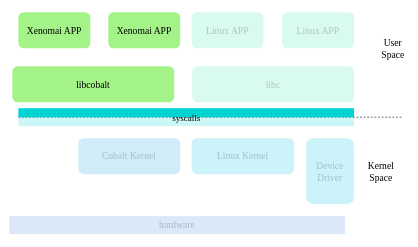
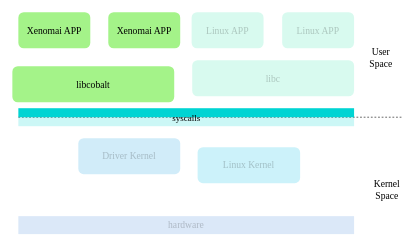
(393, 48) -> (381, 57)
(273, 84) -> (273, 78)
(129, 156) -> (129, 156)
(243, 156) -> (249, 165)
(330, 171) -> none
(381, 171) -> (387, 189)
(177, 225) -> (186, 225)
